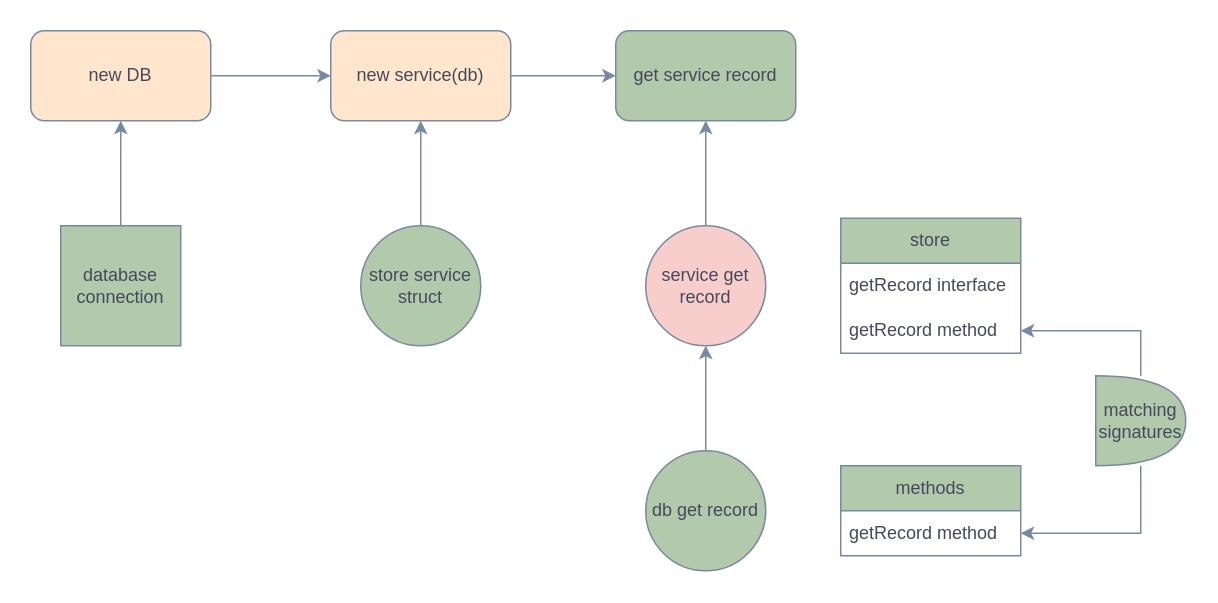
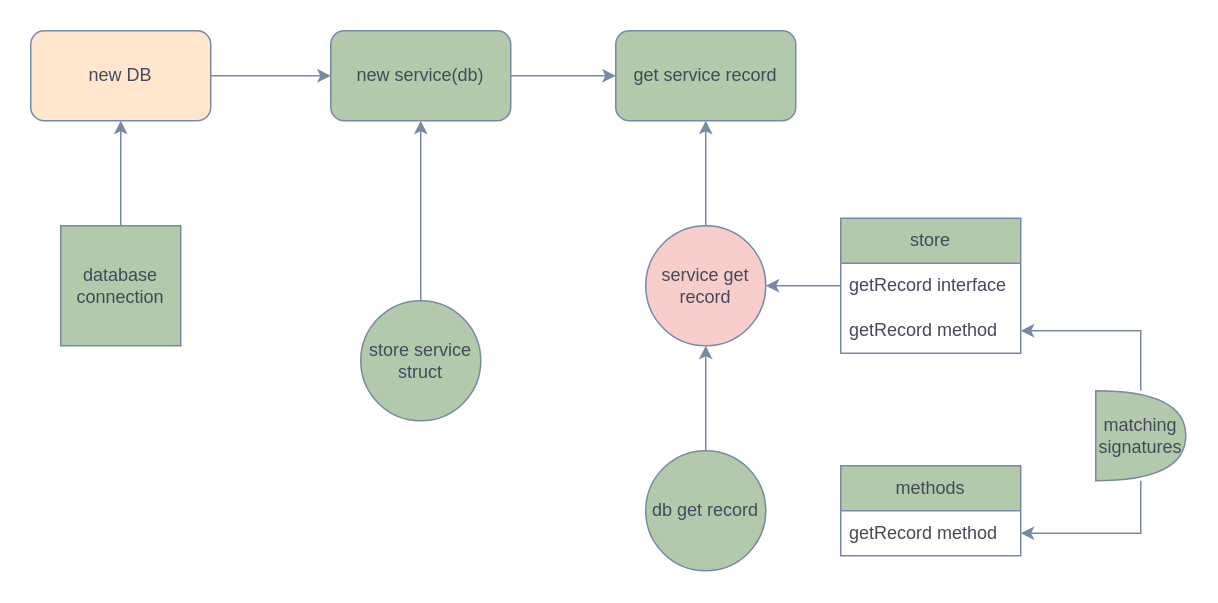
(421, 76) -> (421, 76)
(421, 286) -> (421, 361)
none -> (807, 286)
(1141, 421) -> (1141, 436)
